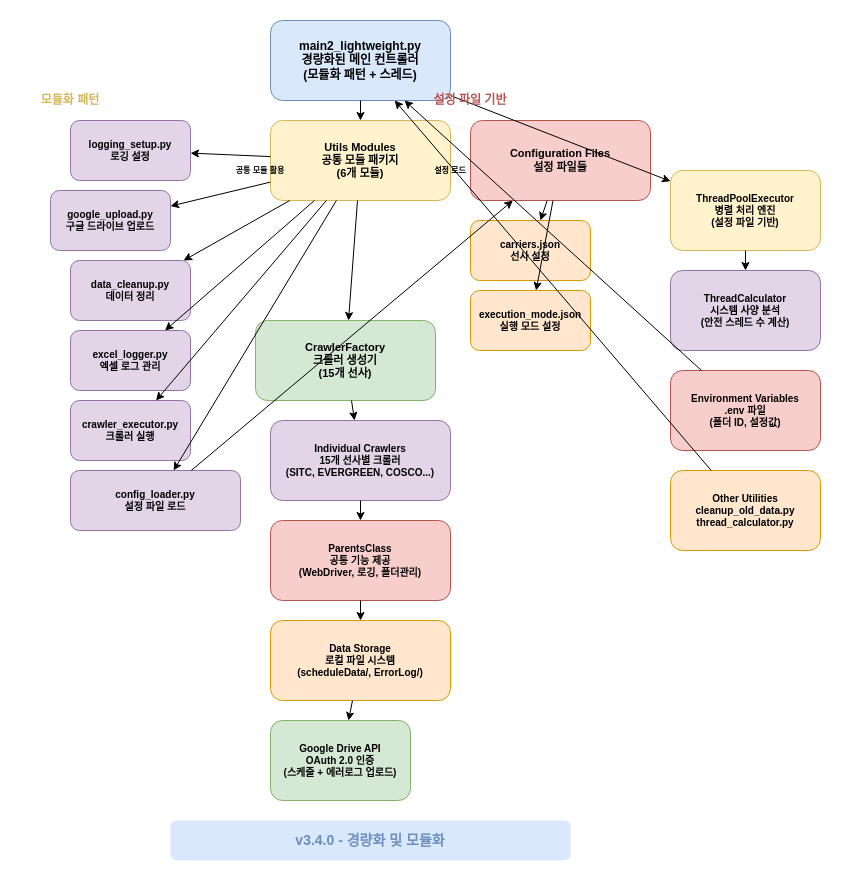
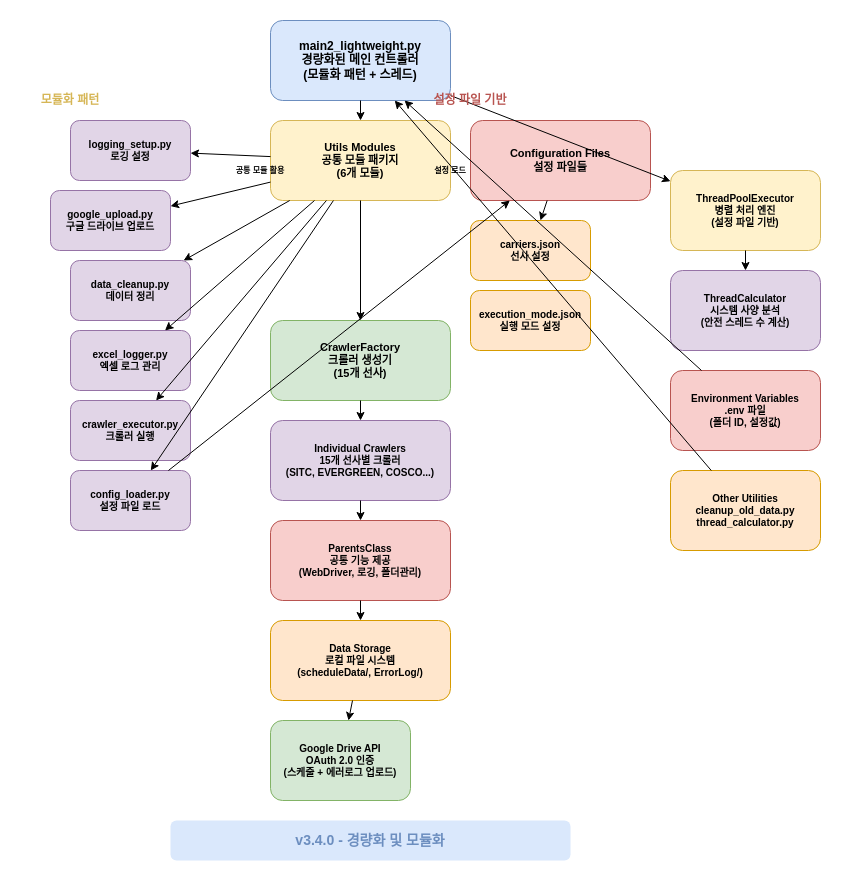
(545, 242) -> none
(346, 361) -> (361, 361)
(156, 501) -> (131, 501)
